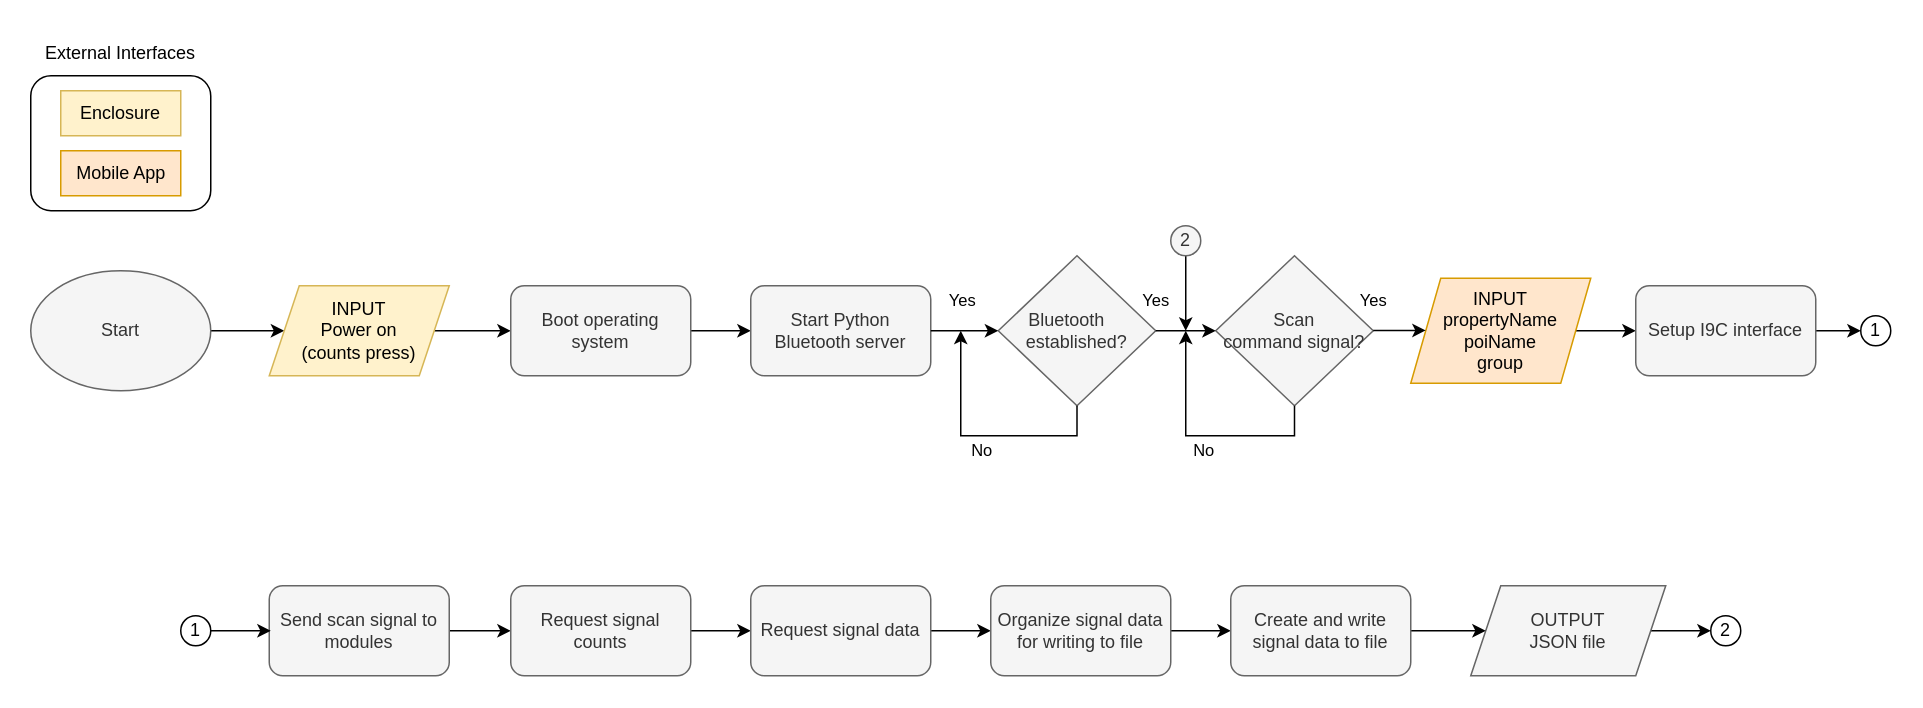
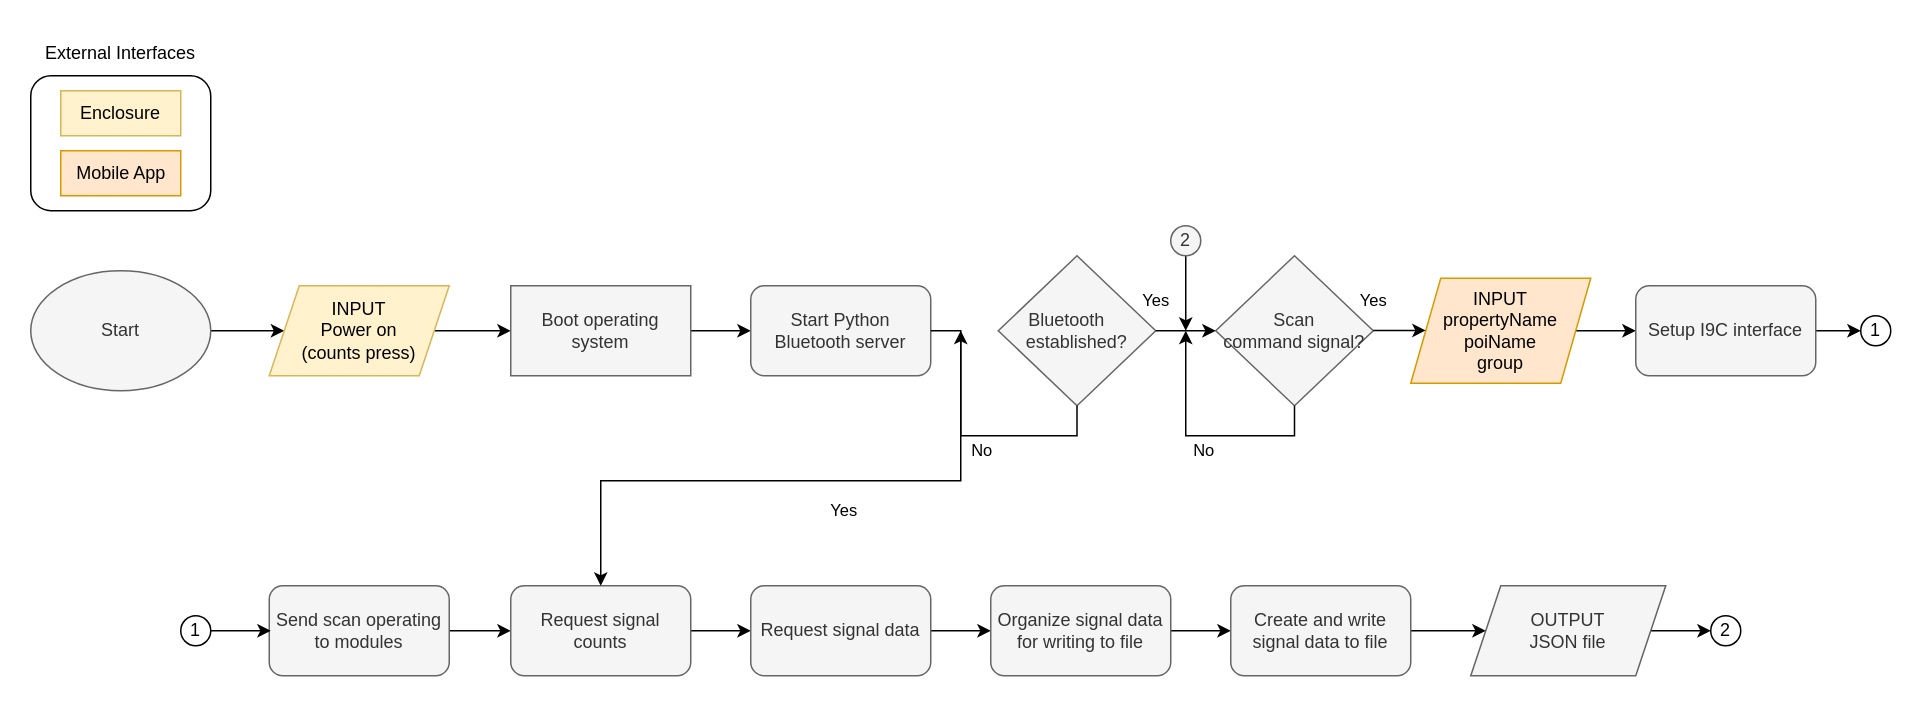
(601, 331) -> (601, 331)
(974, 331) -> (756, 481)
(359, 631) -> (359, 631)
